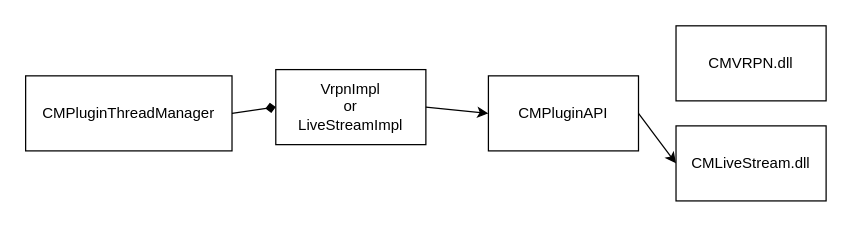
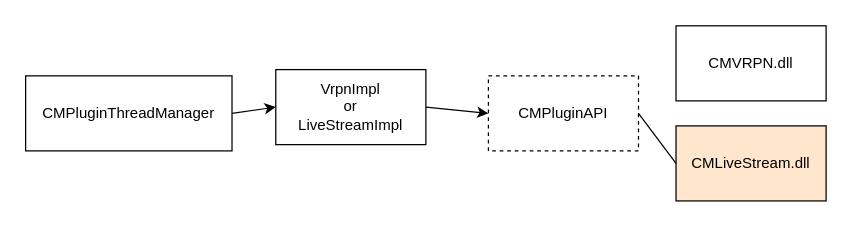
(265, 108) -> (266, 108)
(563, 113) -> (563, 113)
(670, 155) -> (672, 158)
(751, 163) -> (751, 163)
